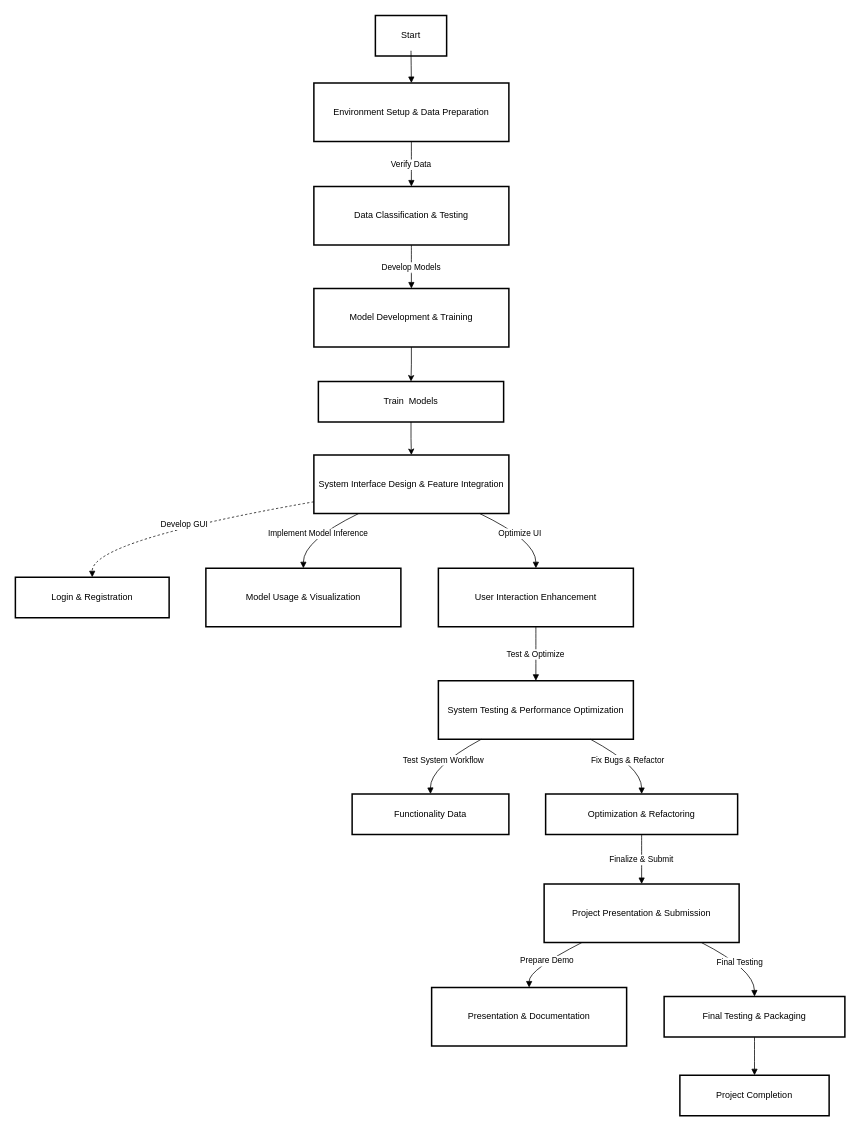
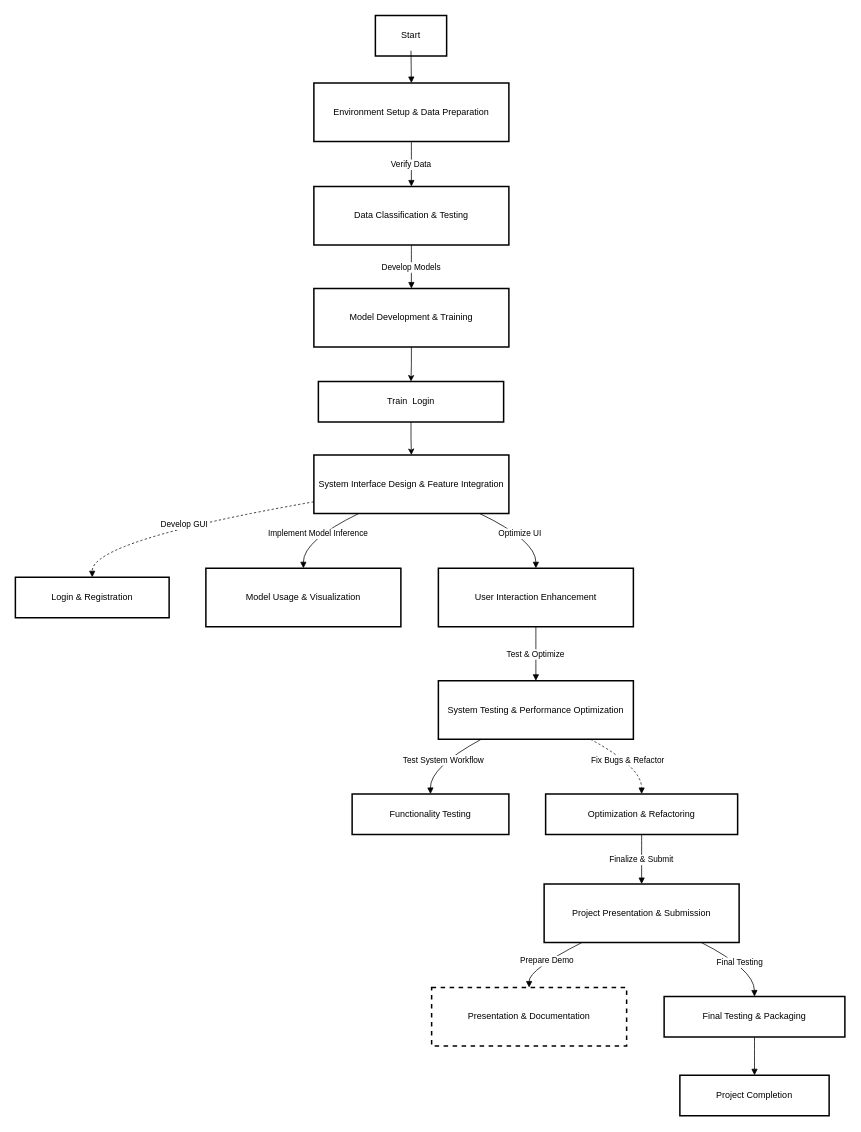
(411, 402) -> (411, 402)
(603, 746) -> (603, 746)
(431, 814) -> (431, 814)
(529, 1017) -> (529, 1017)
